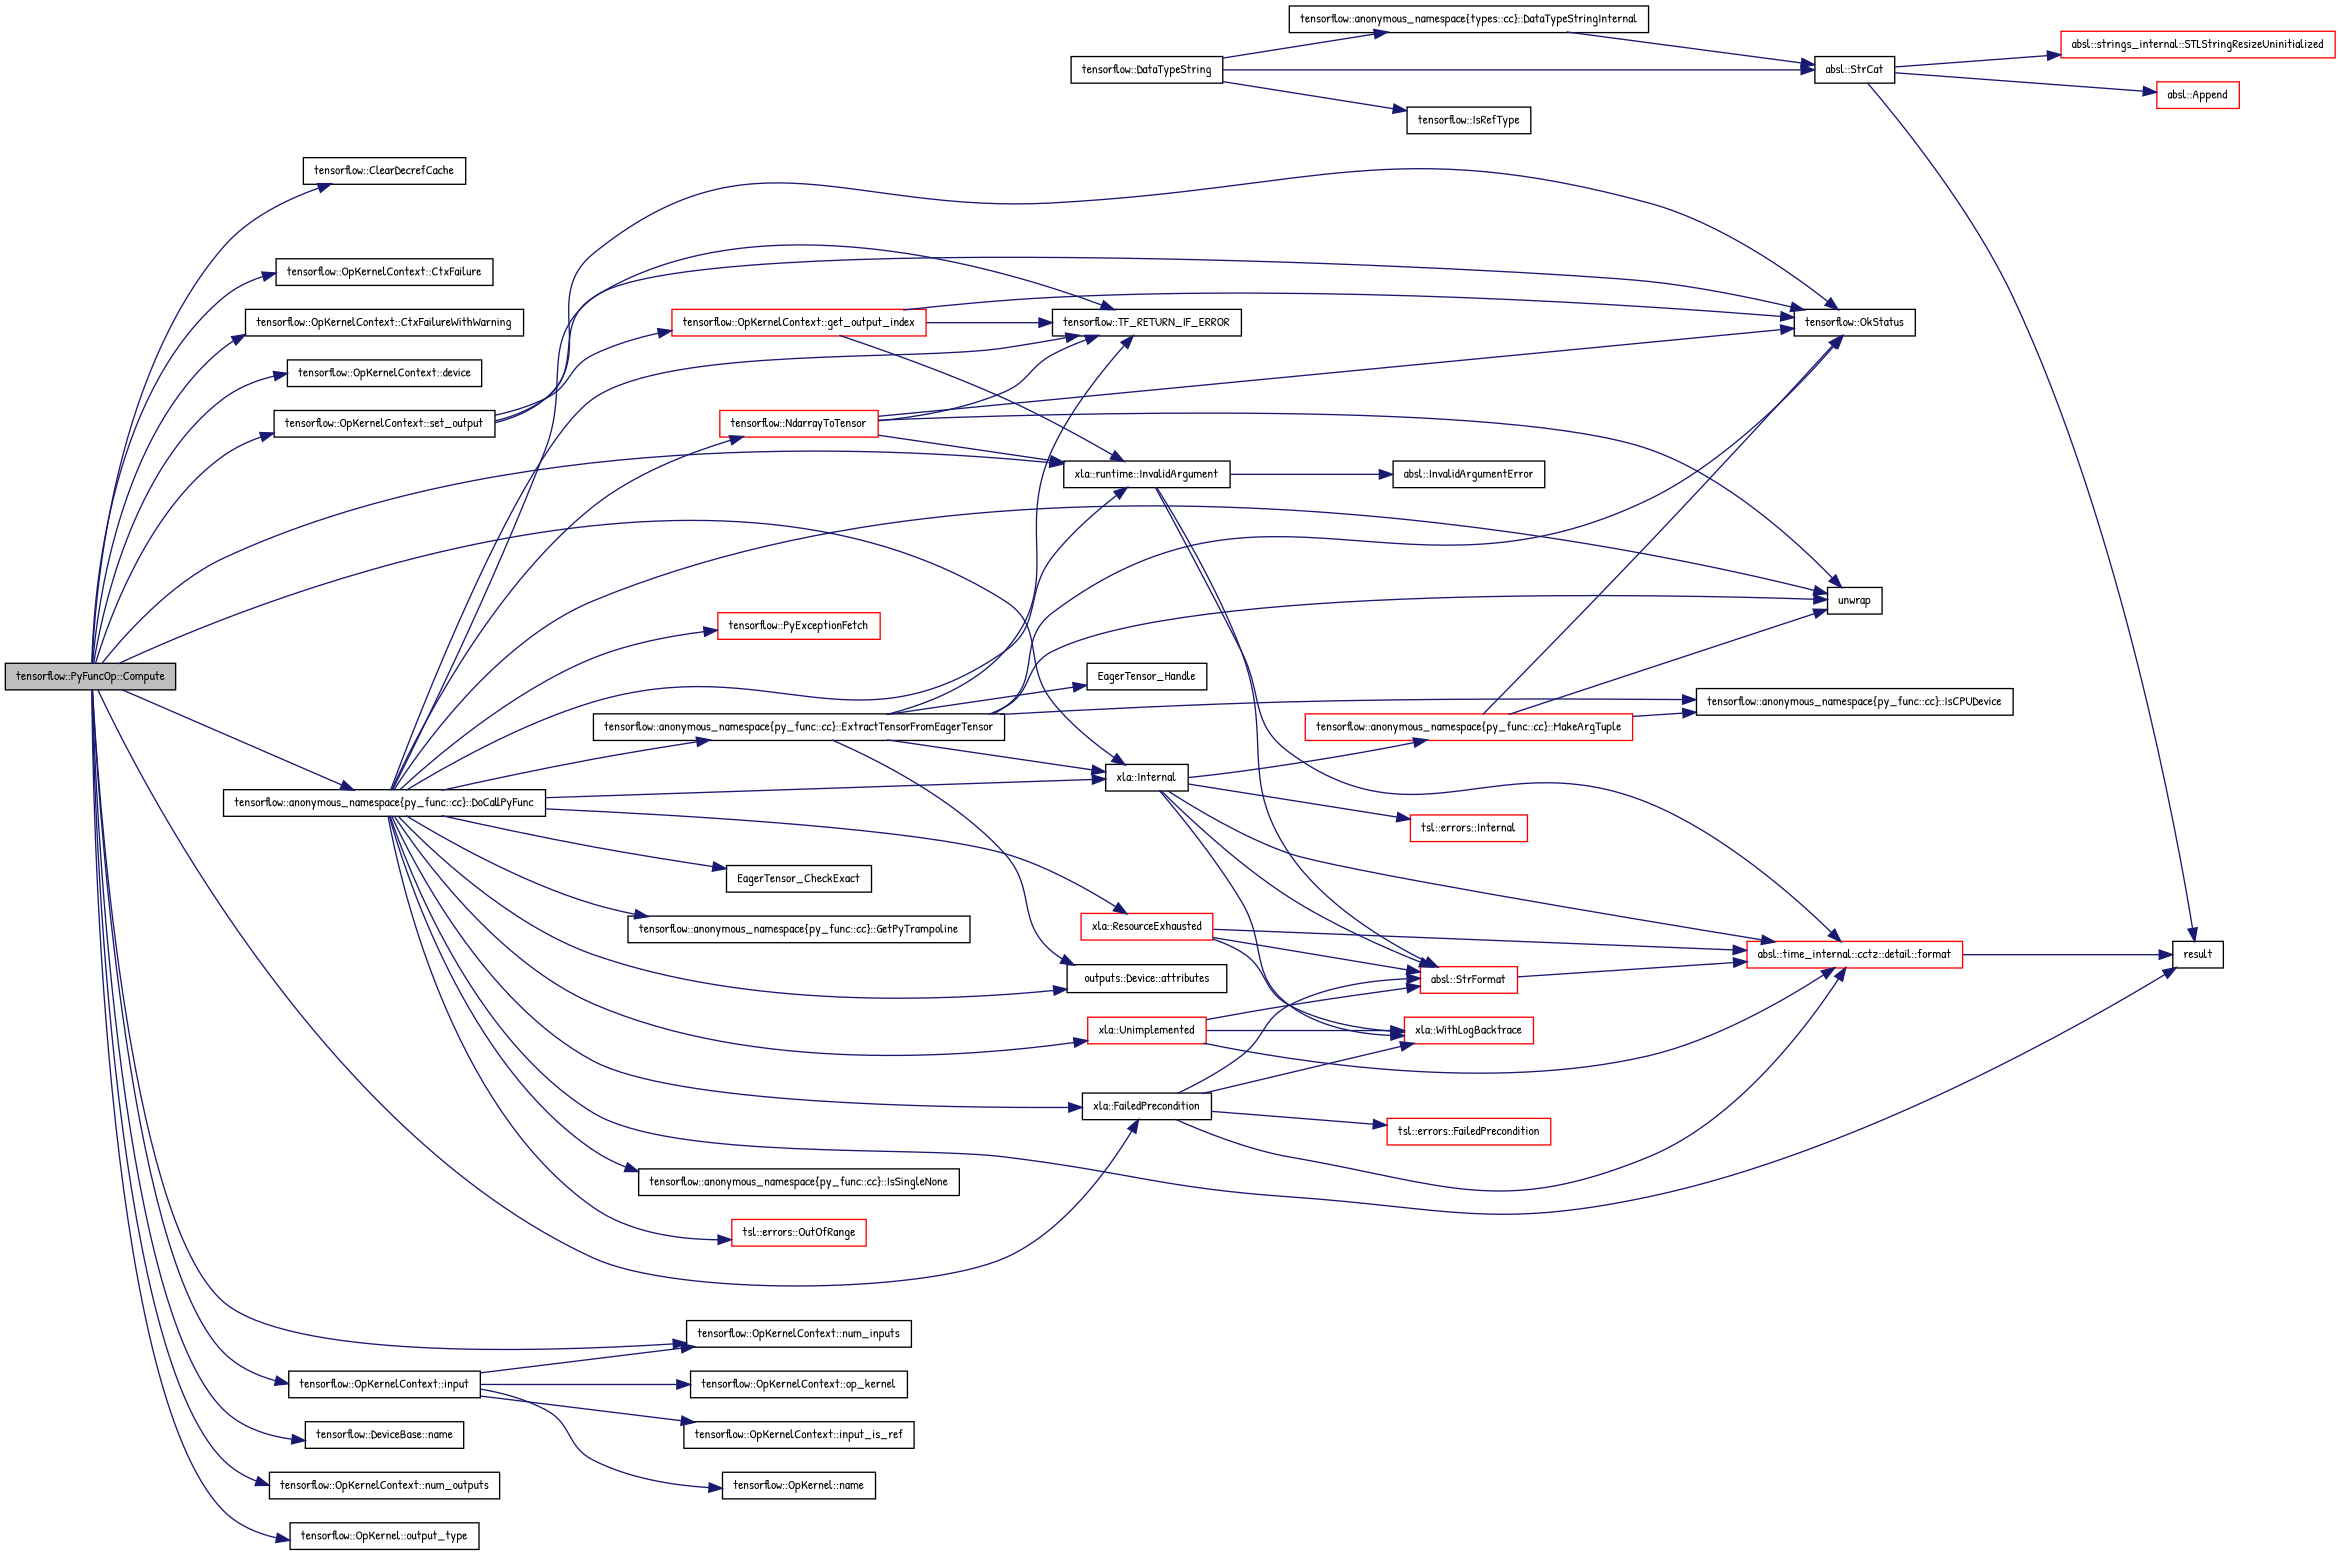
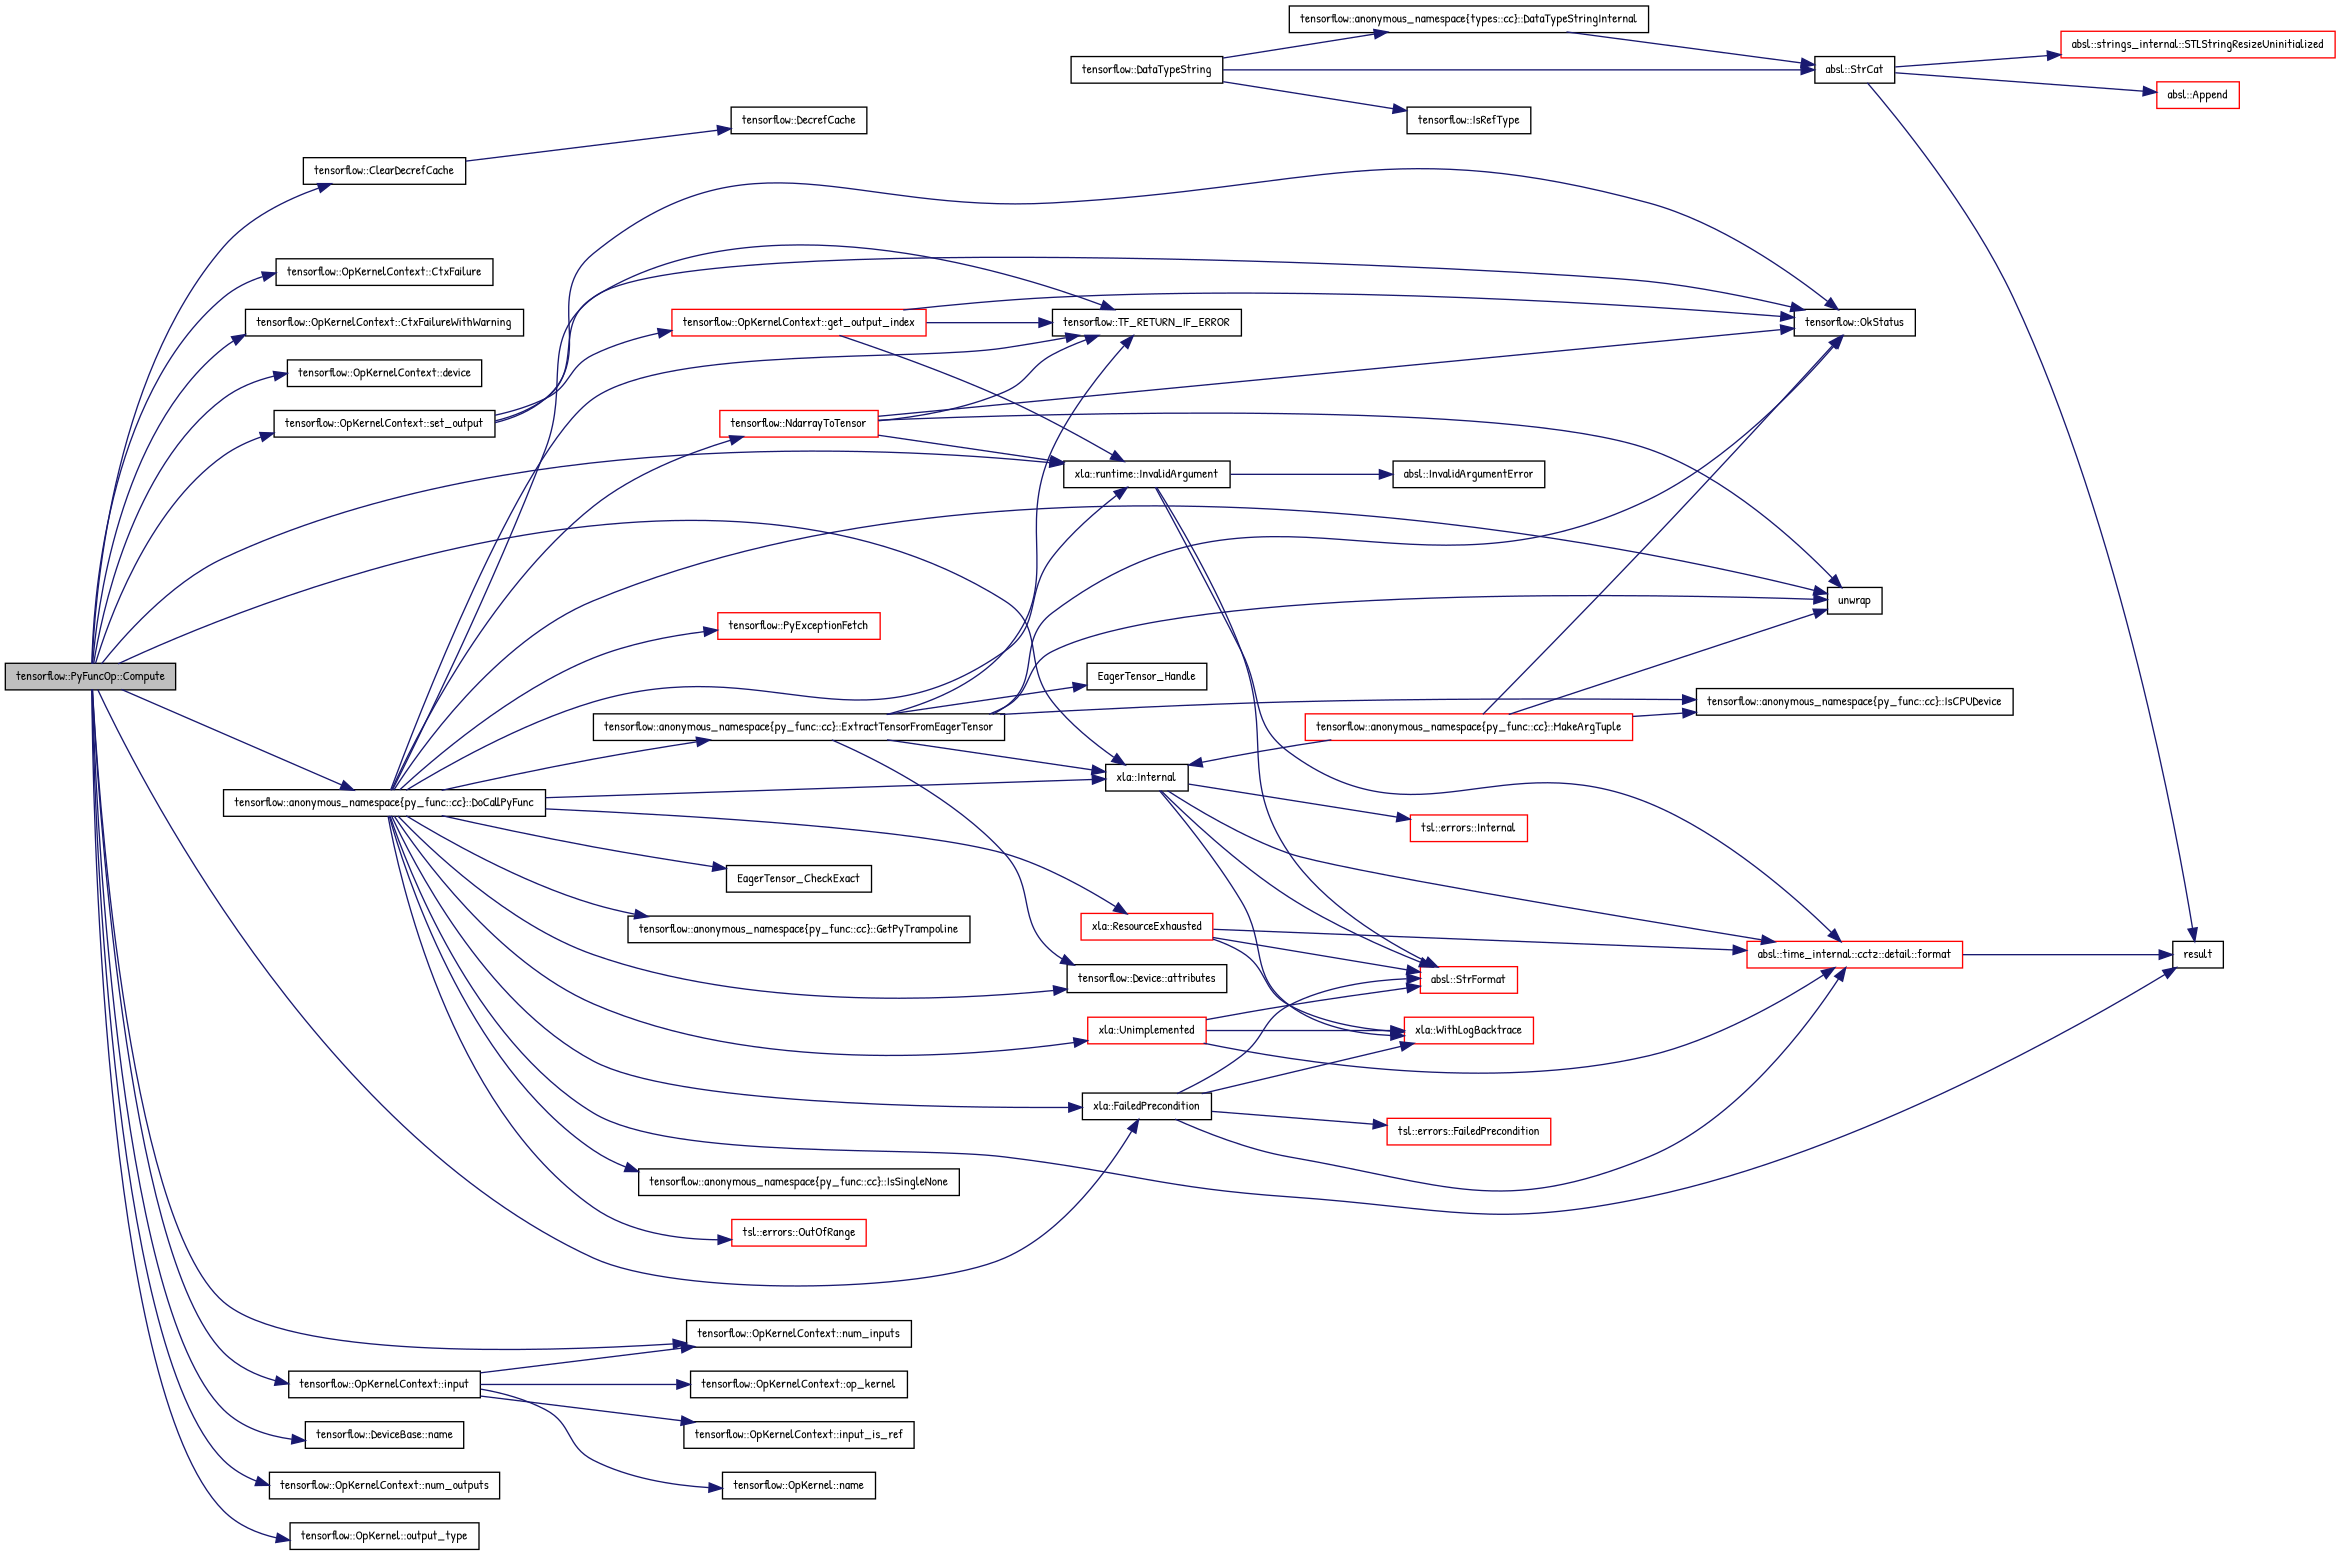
none -> (799, 120)
(1290, 764) -> (1267, 750)
(1626, 970) -> none
(1147, 979) -> (1147, 979)
